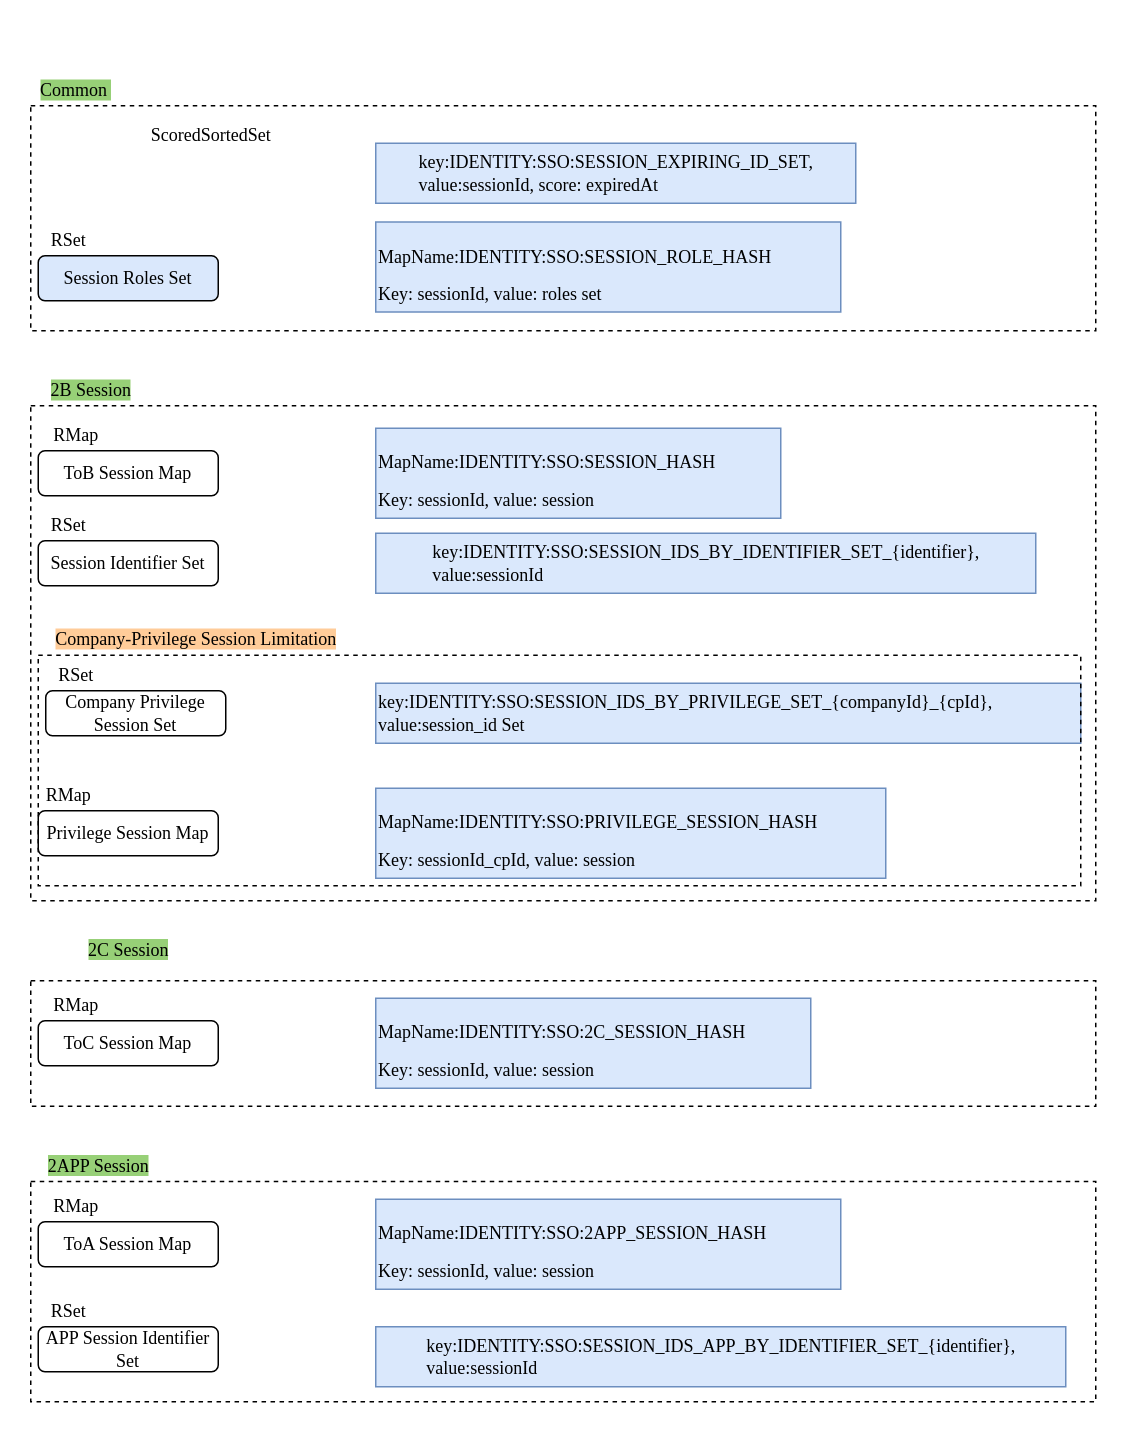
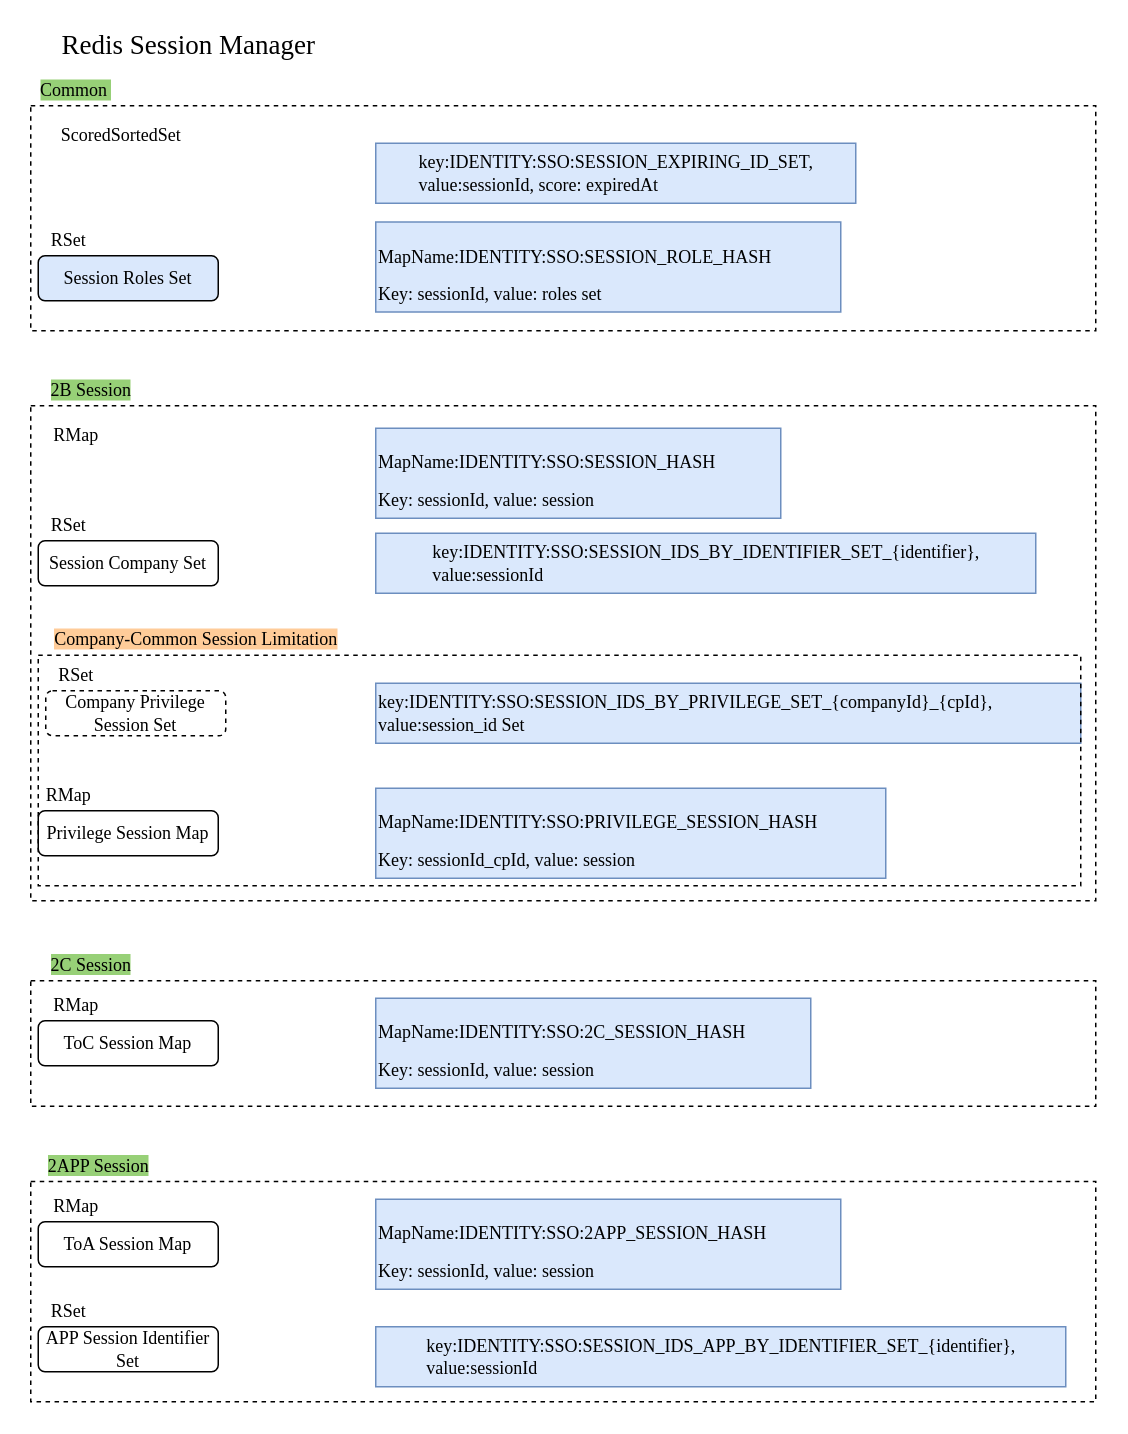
none -> (188, 46)
(211, 136) -> (121, 136)
(128, 473) -> none
(128, 563) -> (128, 563)
(197, 640) -> (197, 640)
(136, 713) -> (136, 713)
(128, 951) -> (91, 966)
